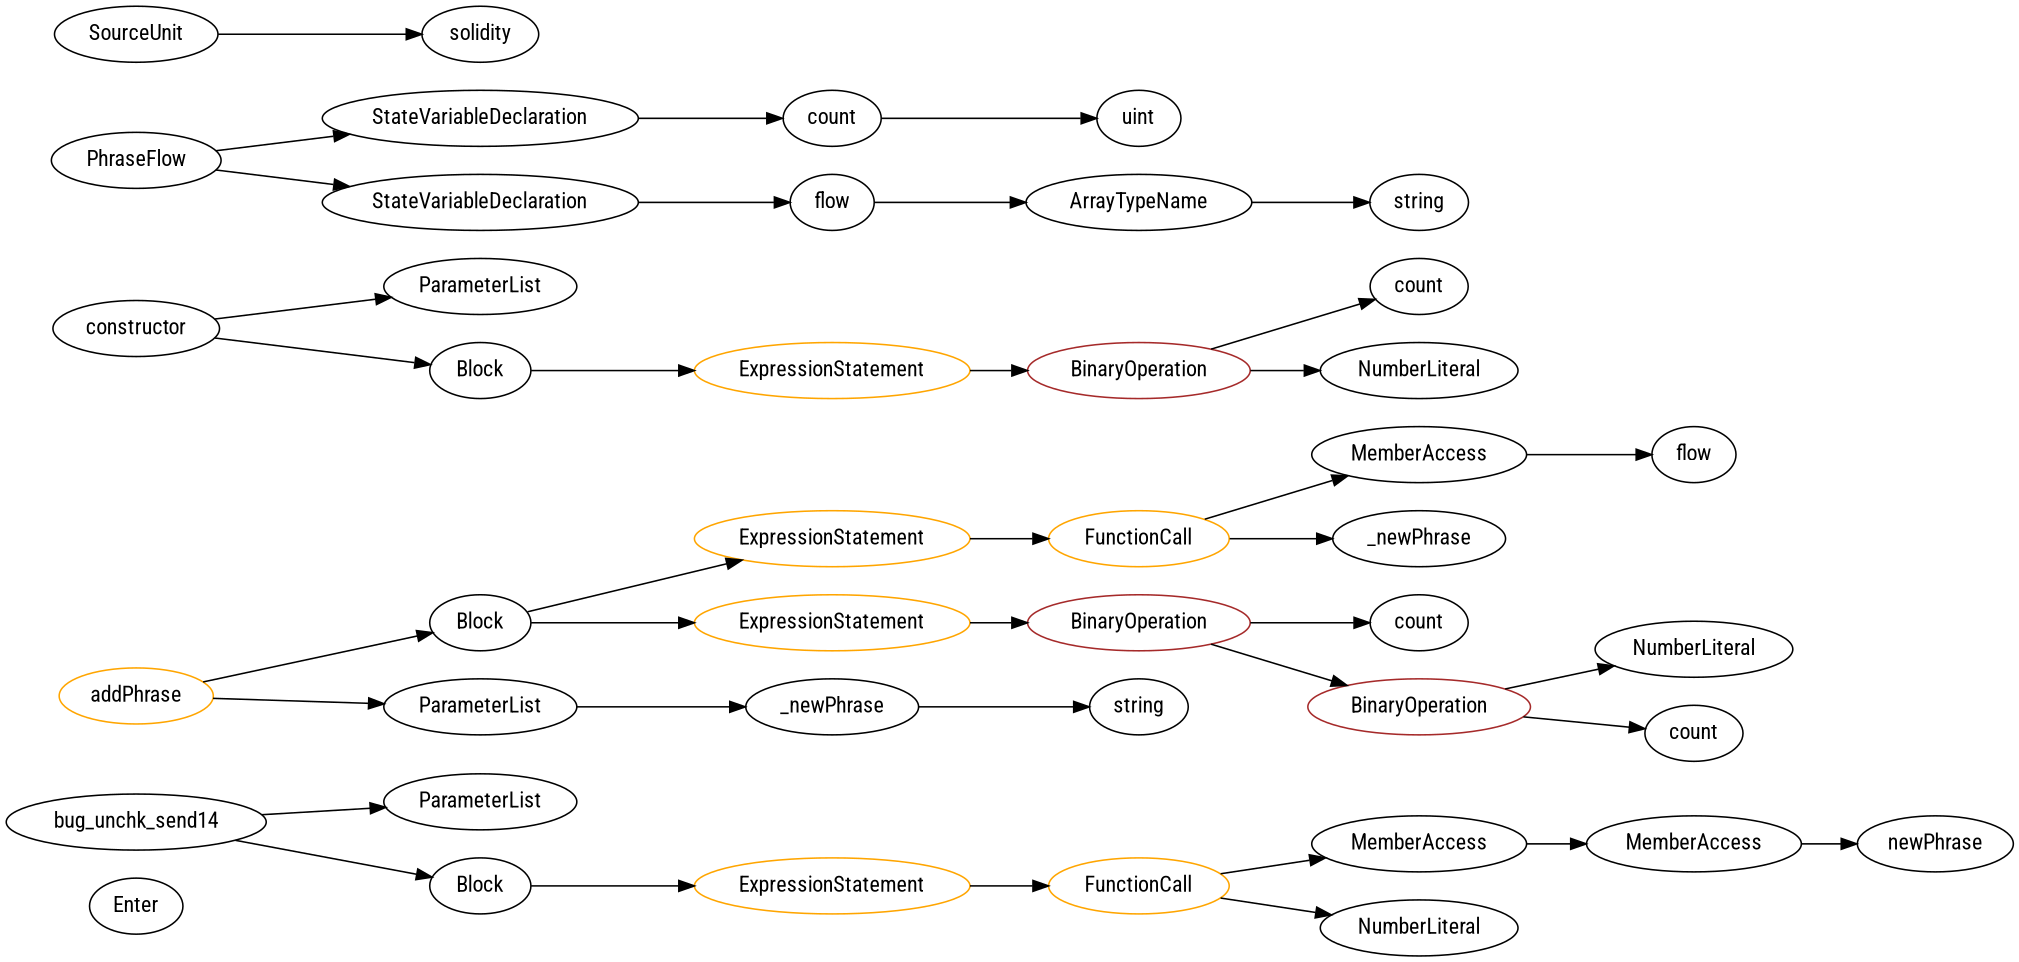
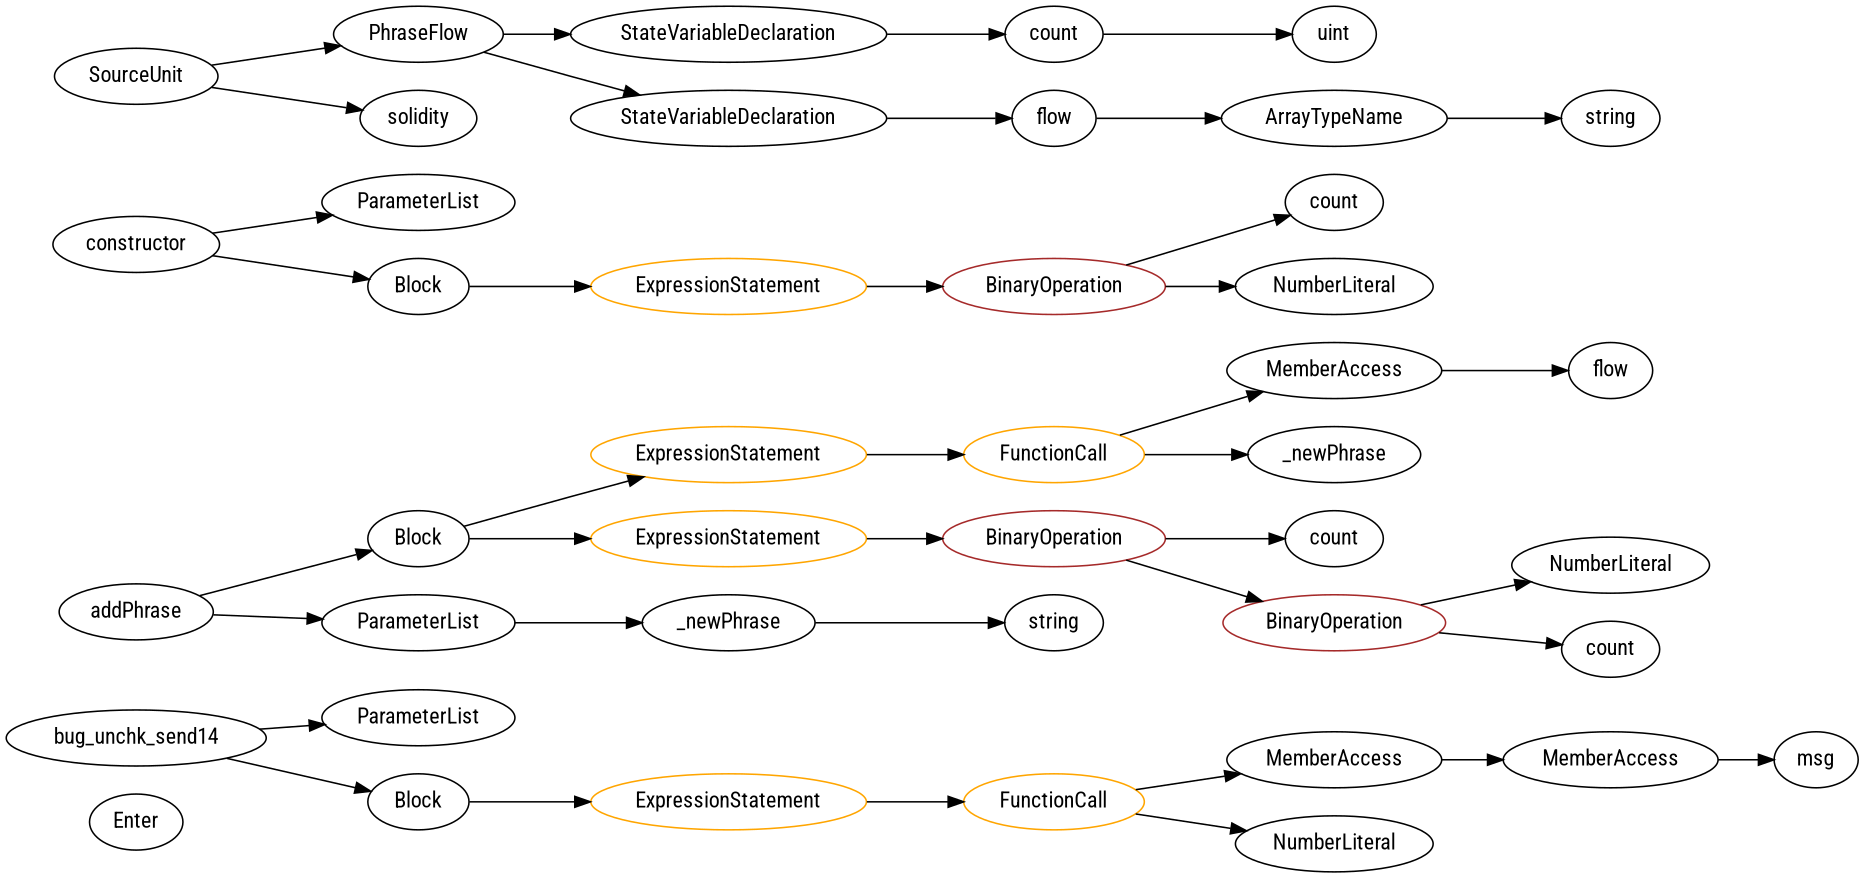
none -> (268, 57)
(136, 696) -> (136, 612)
(1935, 844) -> (1816, 760)
